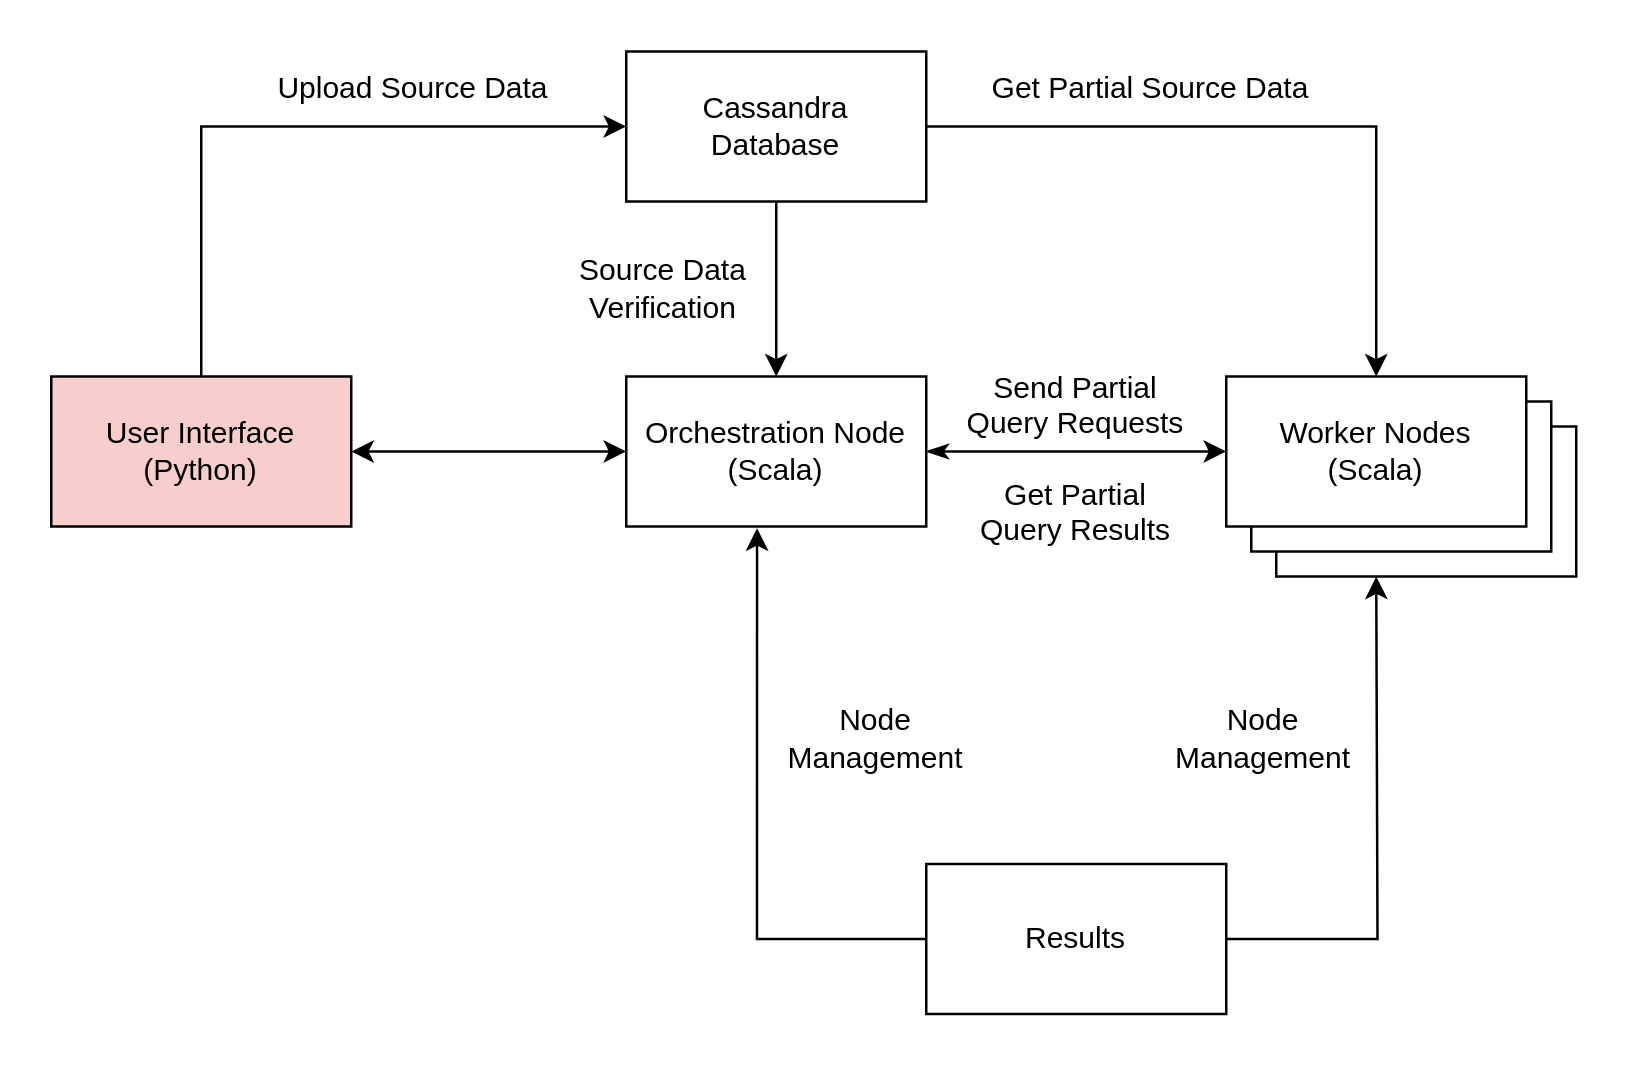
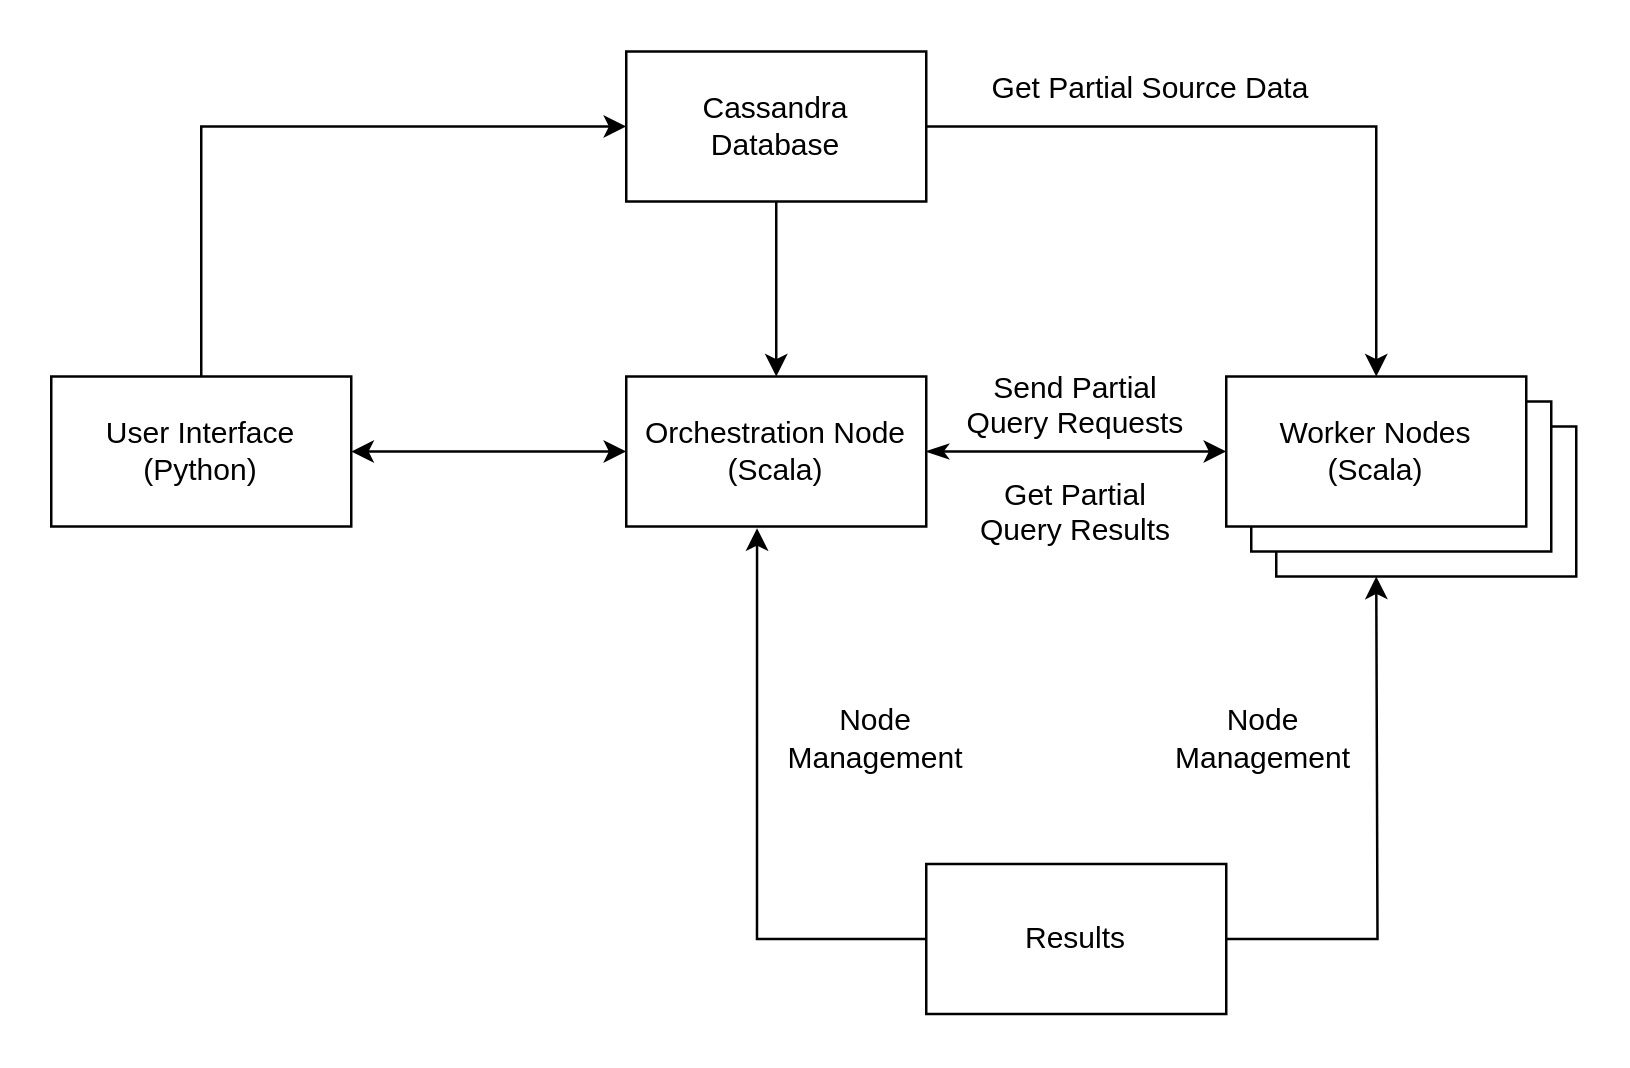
(414, 89) -> none
(664, 289) -> none
(201, 451) -> (201, 451)
